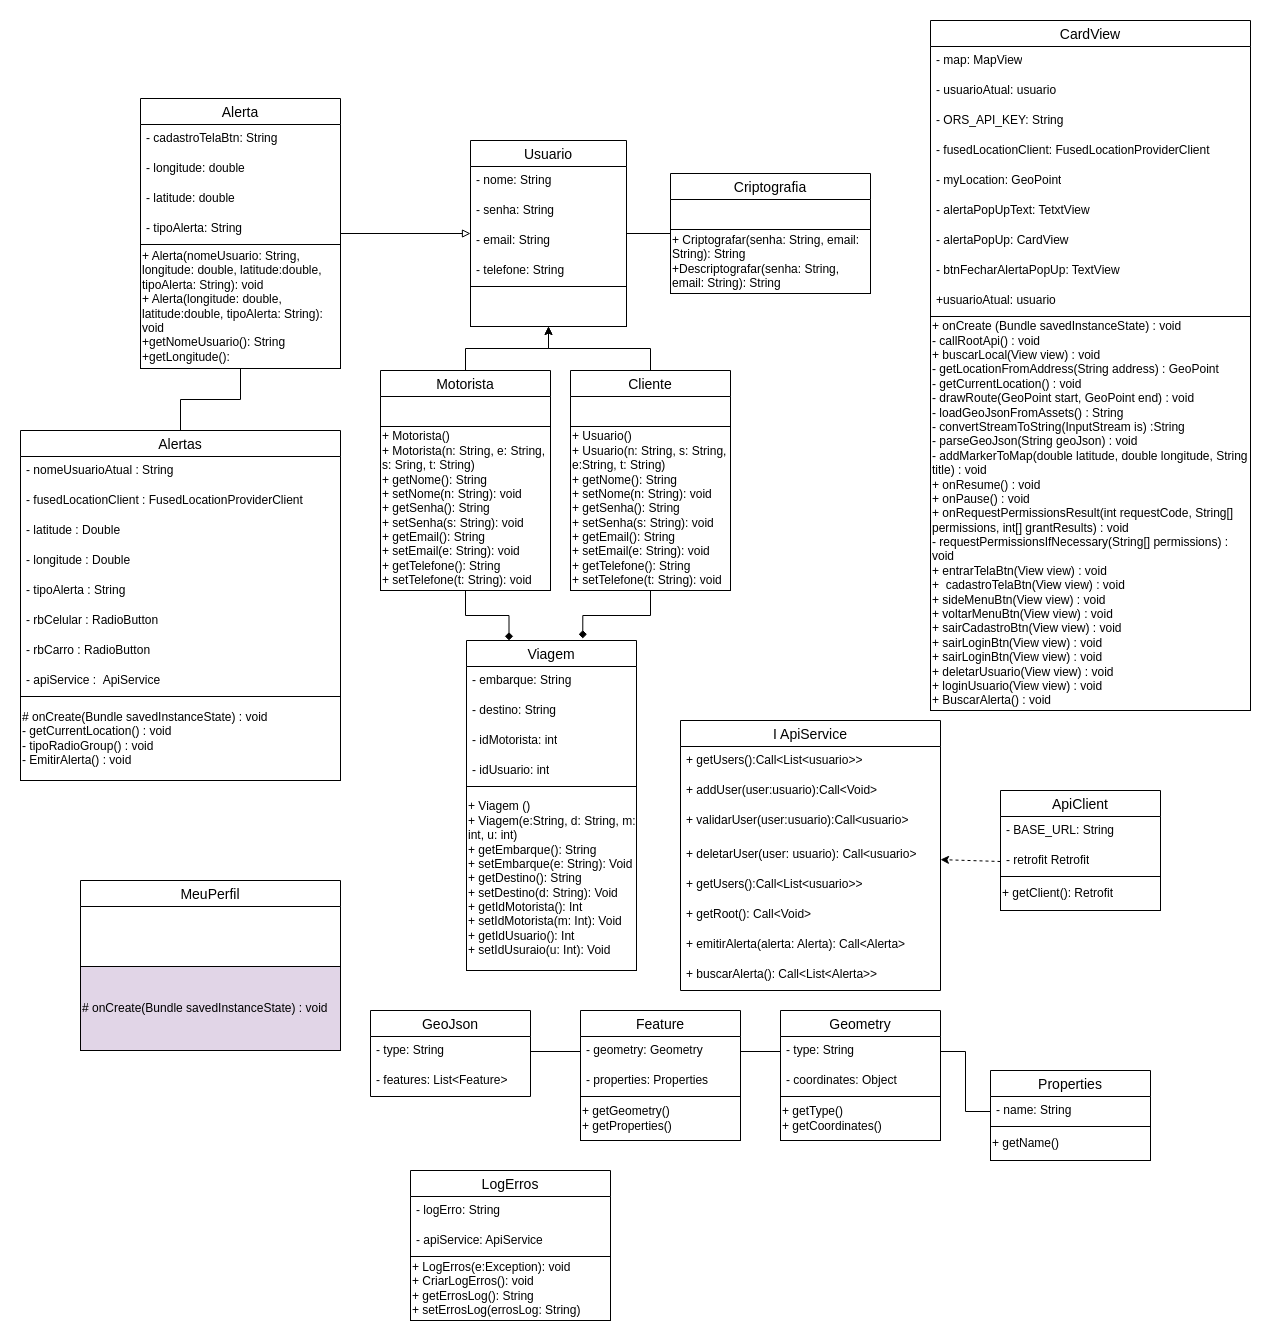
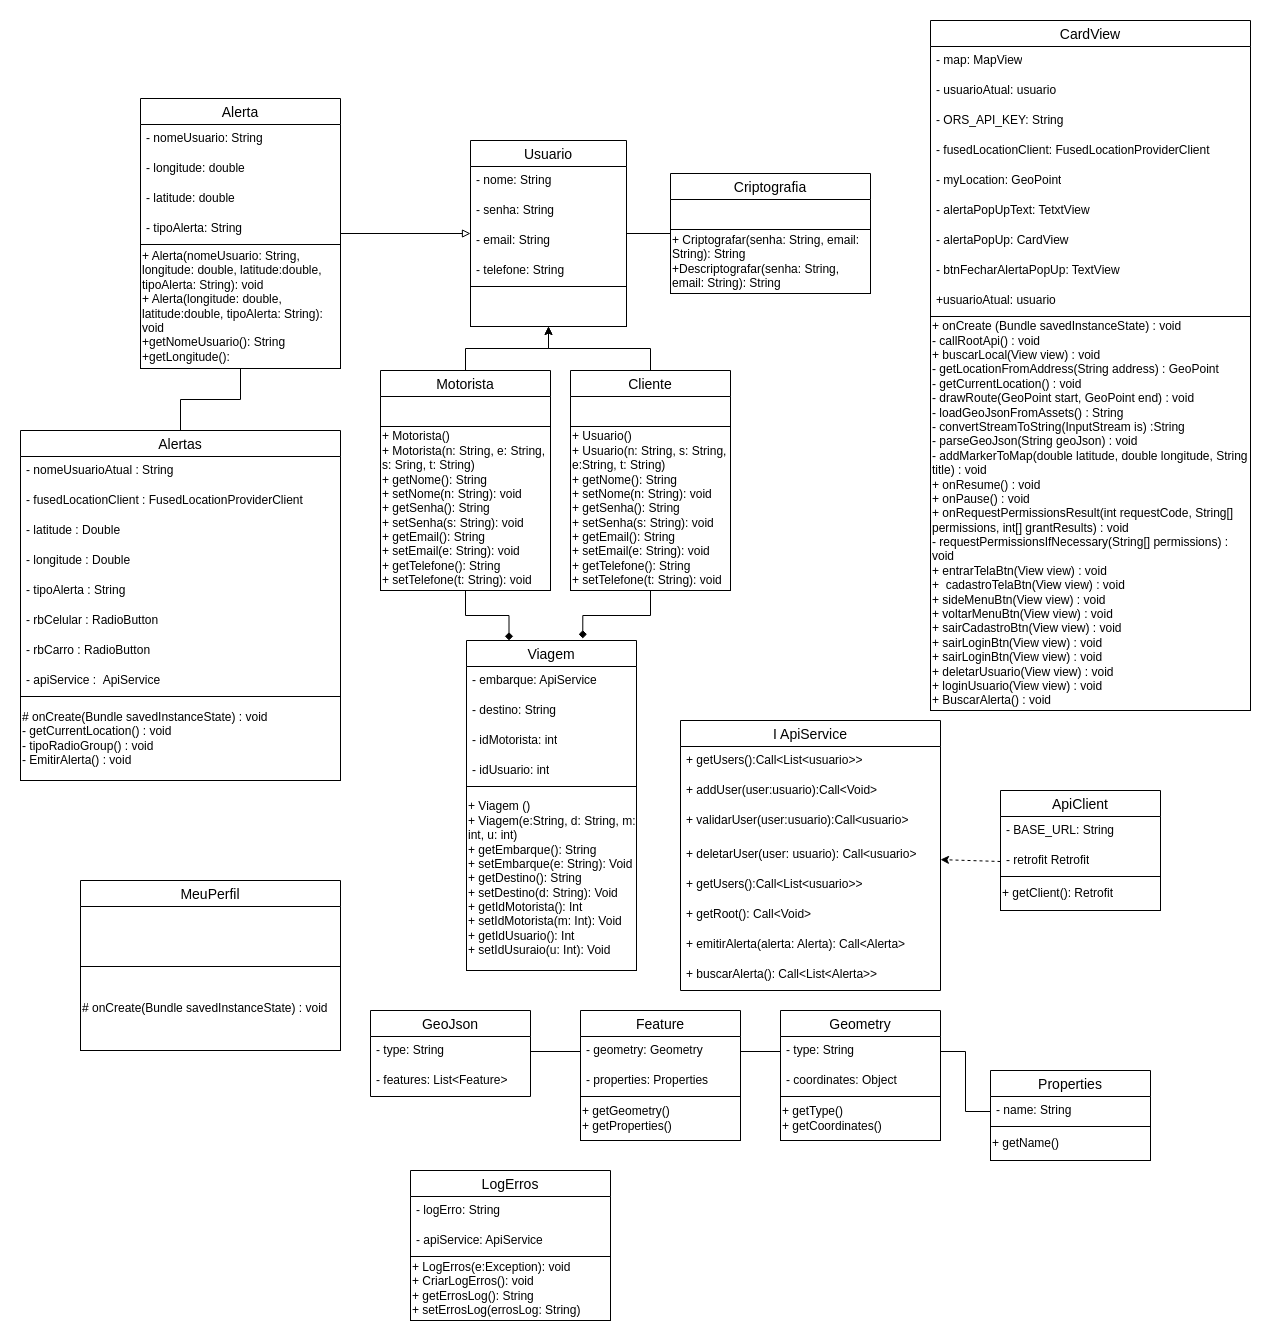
(223, 139) -> (209, 139)
(527, 681) -> (539, 681)
(211, 1009) -> (211, 1009)
